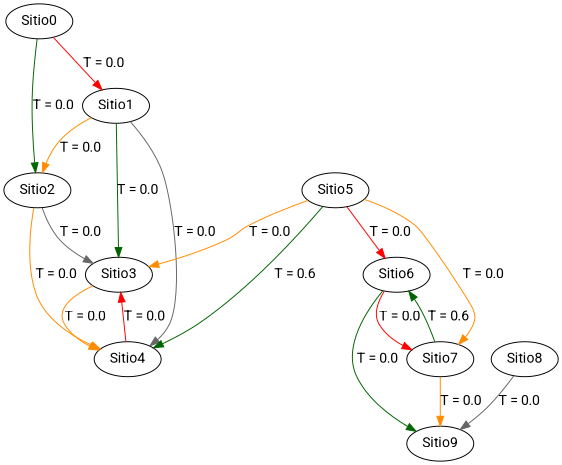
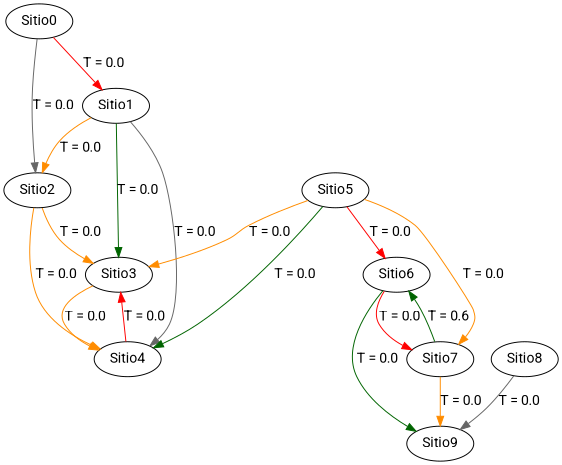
(32, 101) -> (32, 101)
(58, 238) -> (58, 238)
(295, 275) -> (295, 275)
